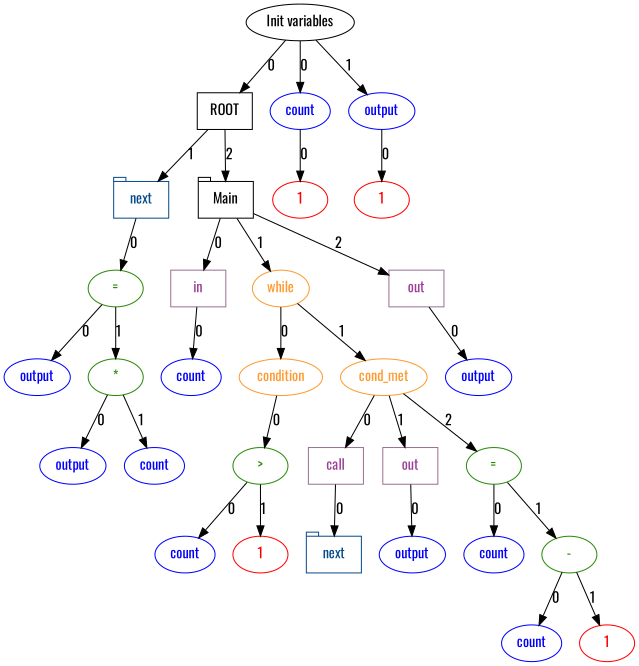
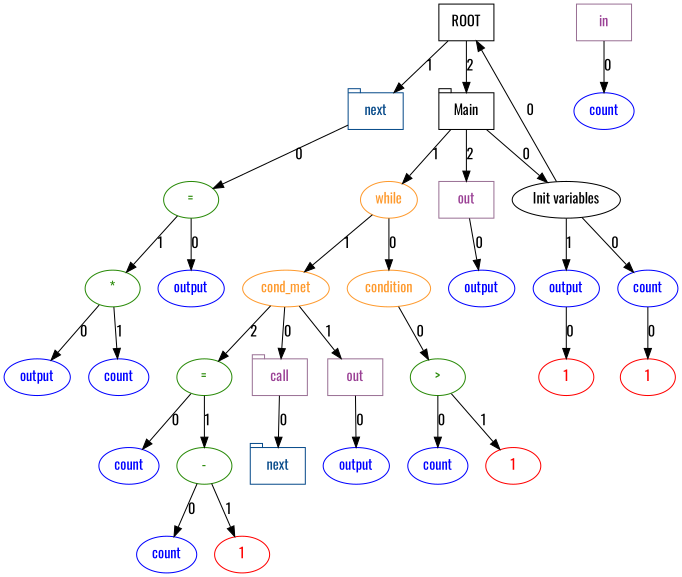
(214, 239) -> (513, 153)
(336, 466) -> (280, 377)
